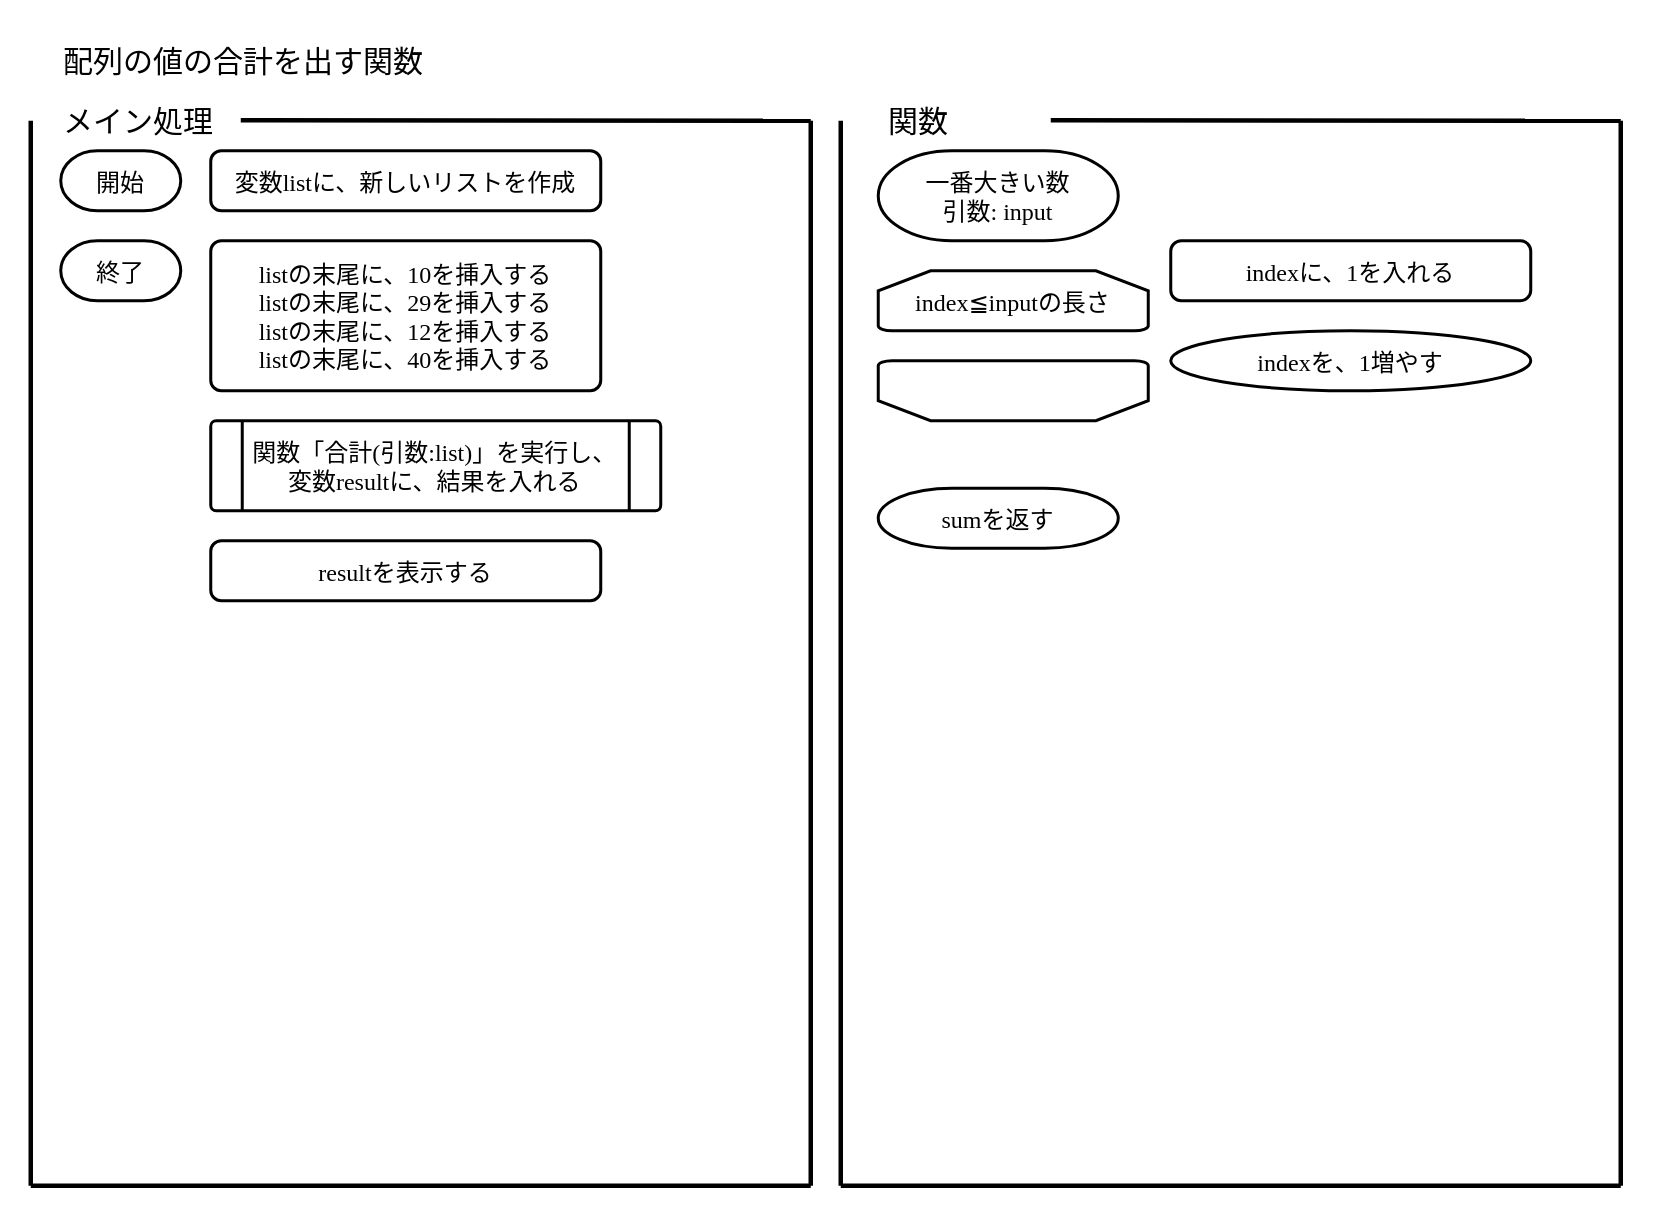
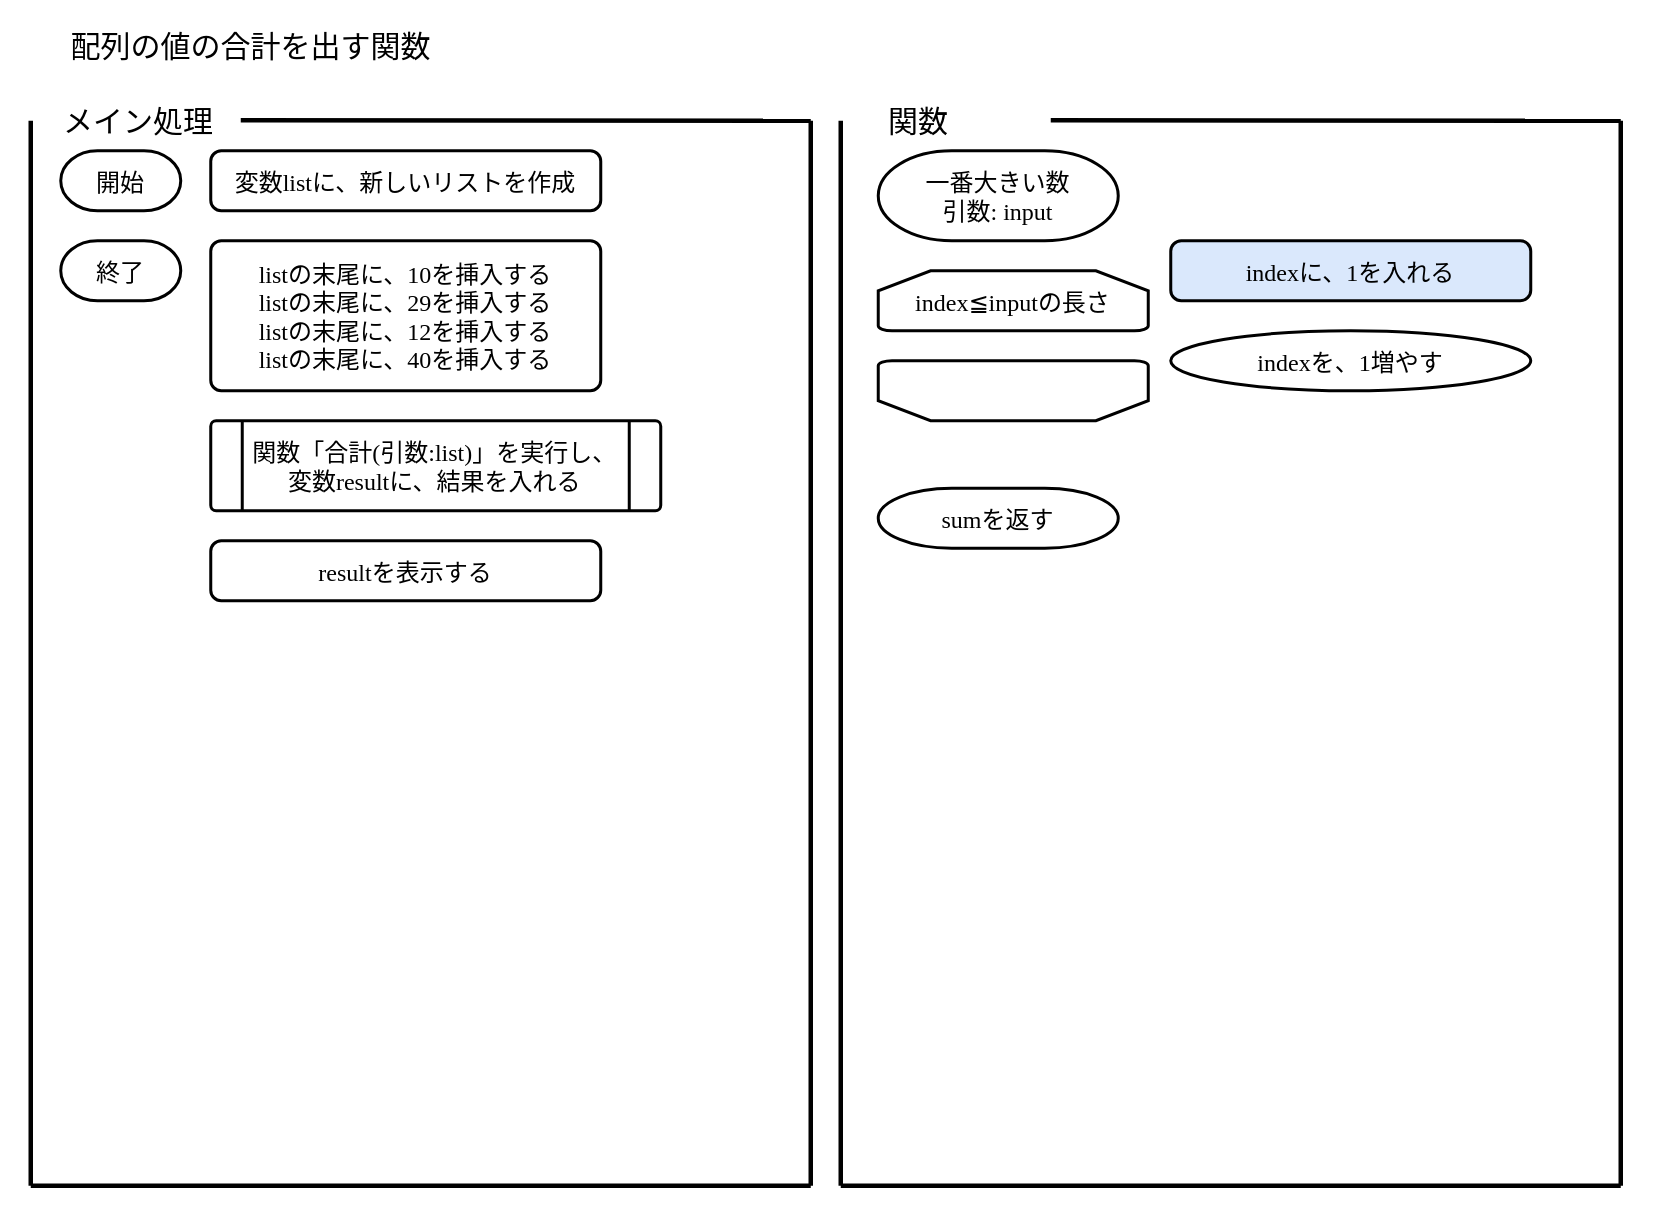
(421, 61) -> (428, 46)
(1351, 271) -> (1351, 271)
